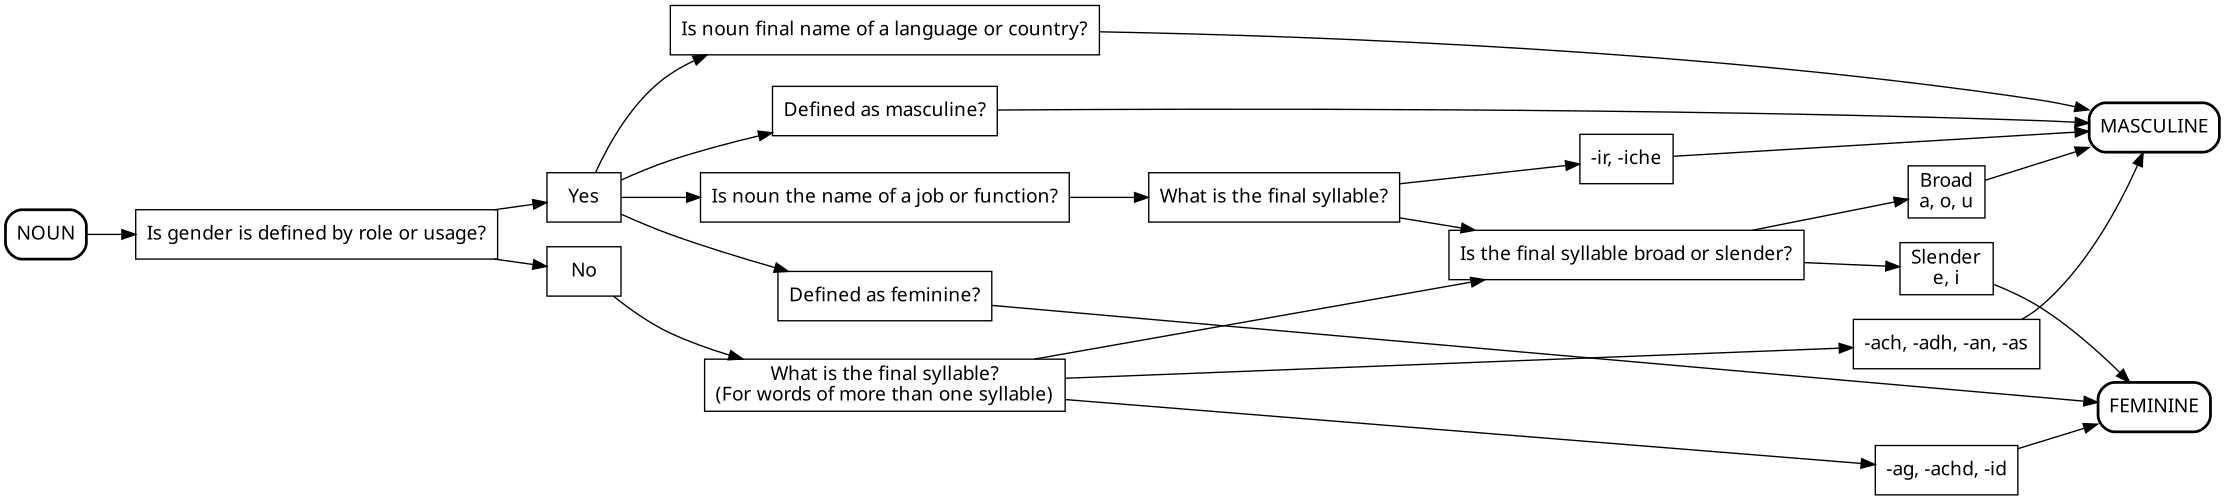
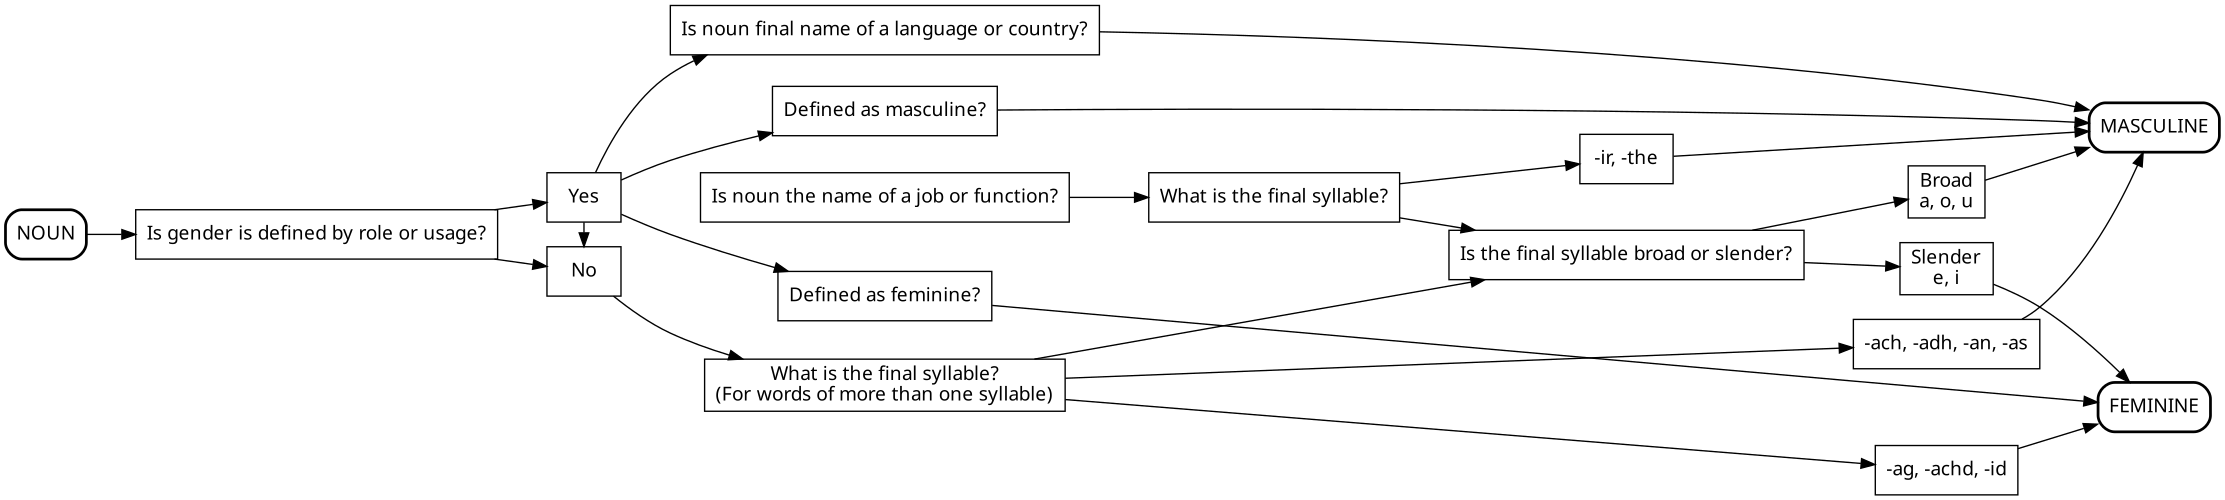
(1626, 159) -> (1626, 159)
(654, 197) -> (584, 227)
